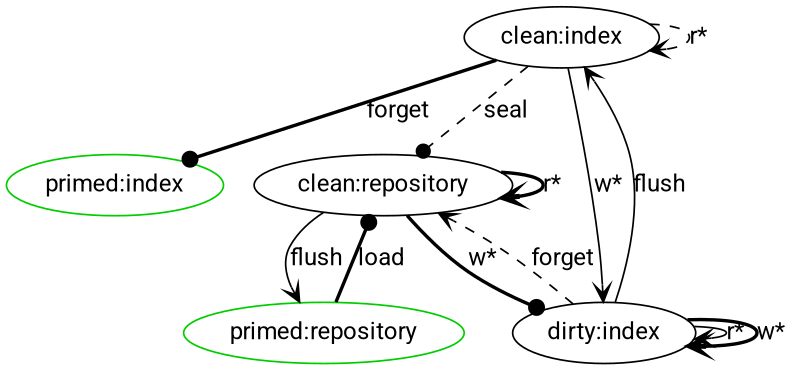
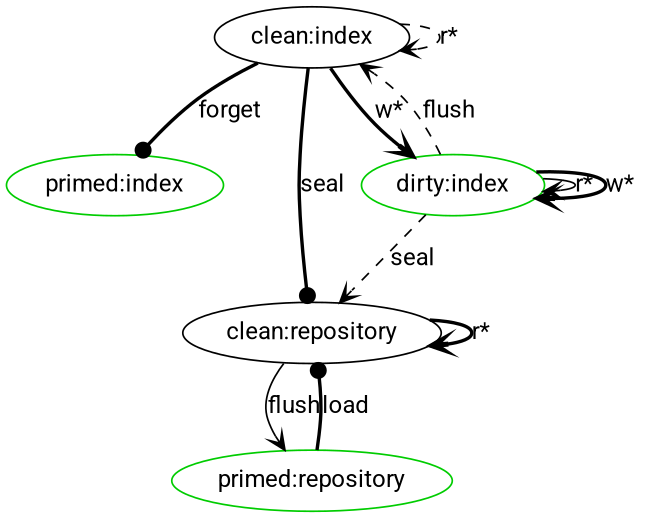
(479, 106) -> (299, 178)
(589, 176) -> (362, 110)
(634, 189) -> (413, 109)
(563, 259) -> (413, 259)
(463, 268) -> none
(604, 333) -> (453, 185)
